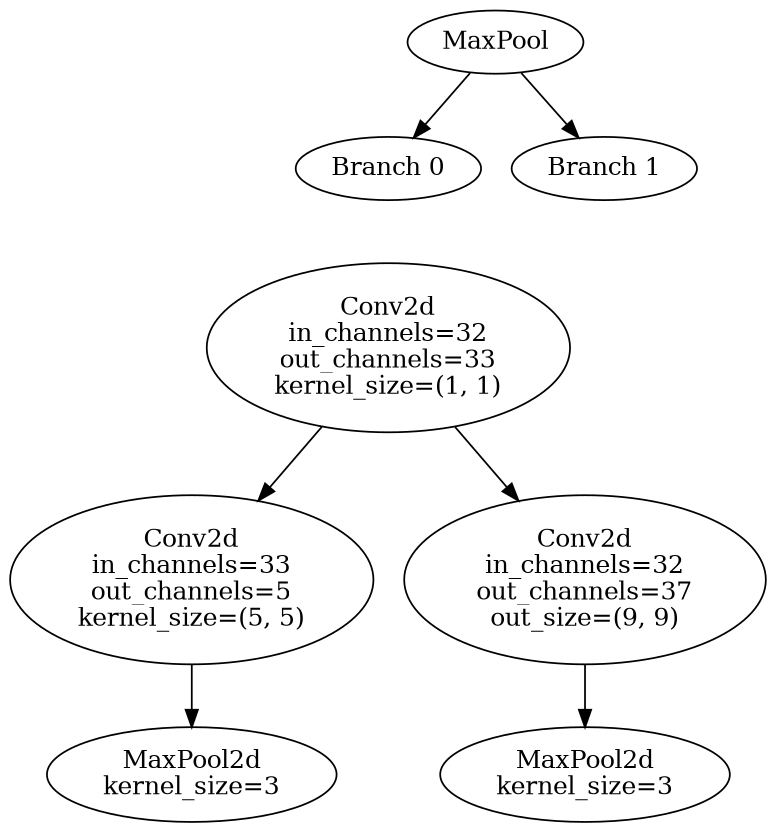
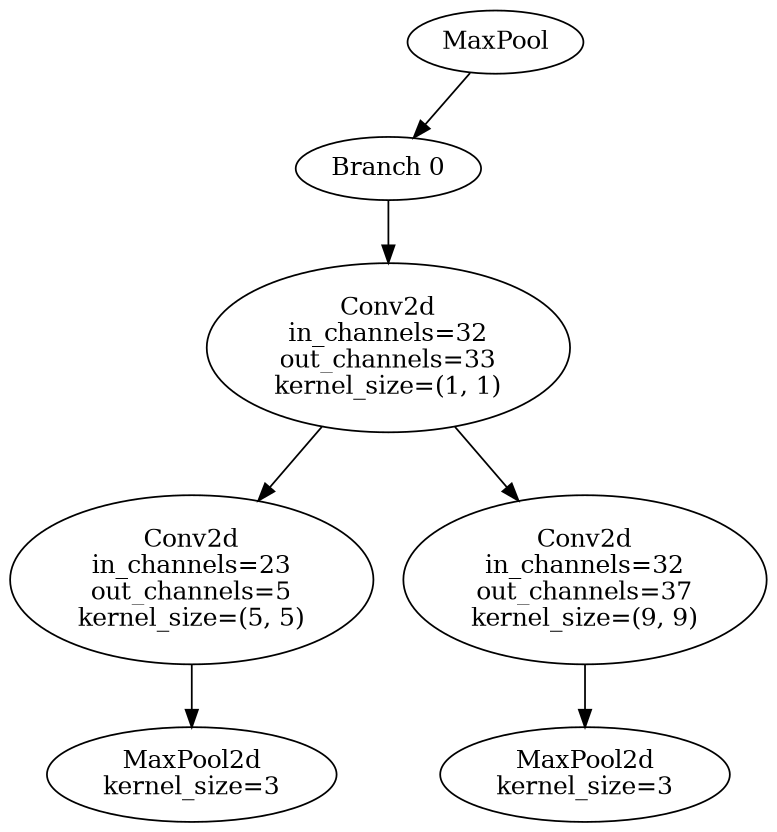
(604, 169) -> none
none -> (388, 223)
(192, 580) -> (192, 580)
(585, 580) -> (585, 580)
